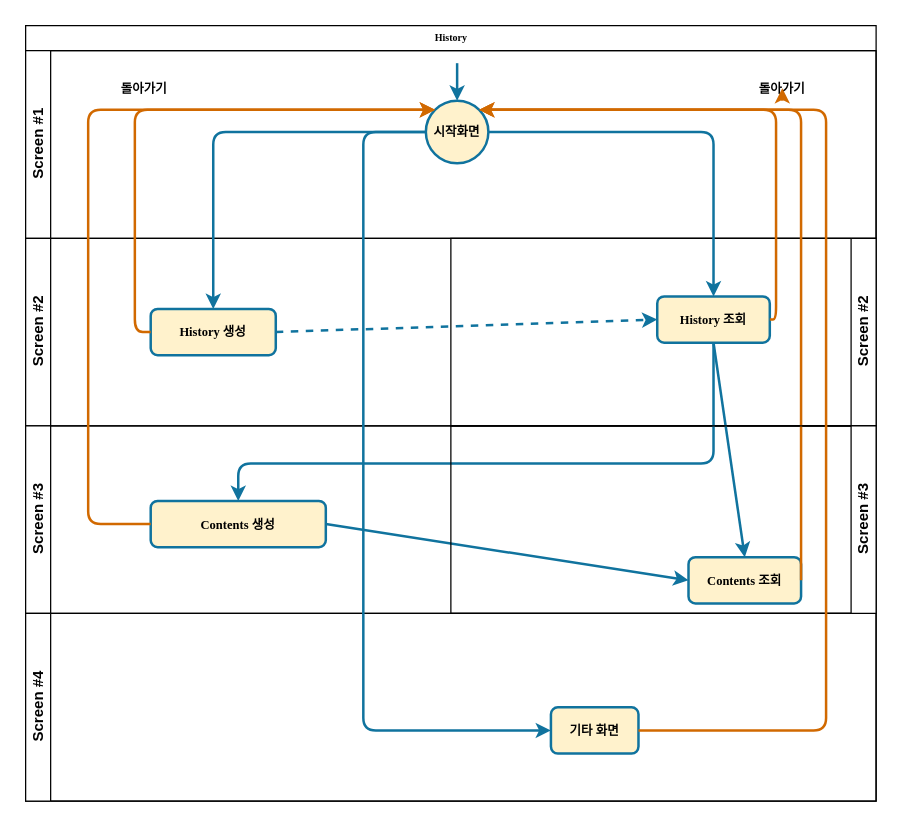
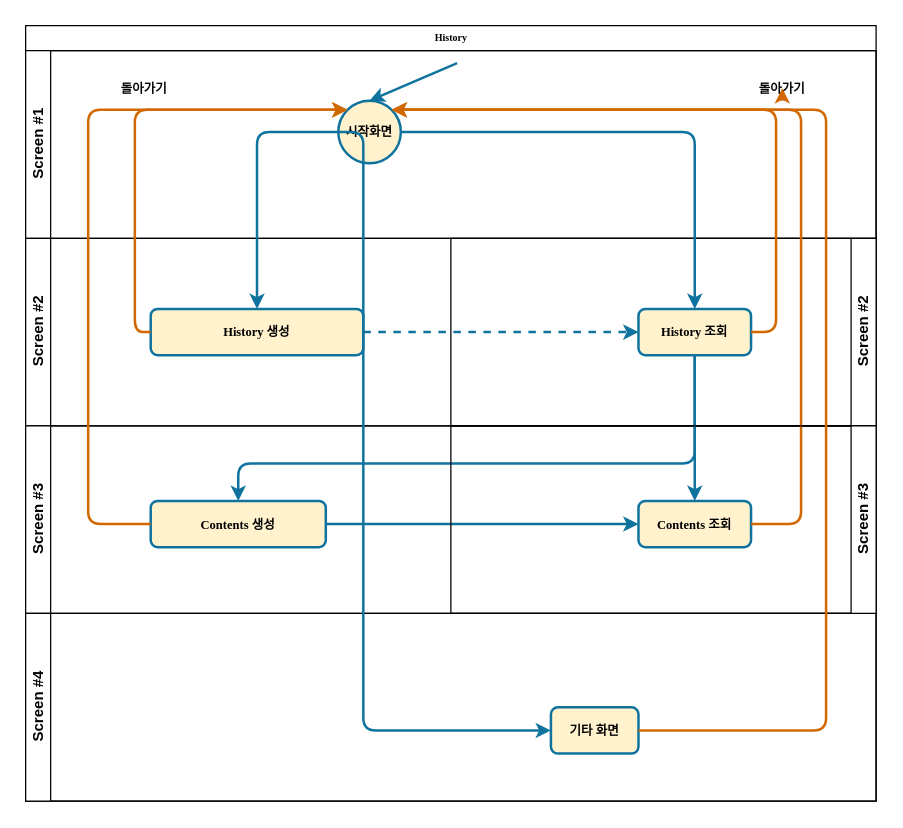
(457, 132) -> (369, 132)
(713, 319) -> (694, 332)
(213, 332) -> (257, 332)
(744, 580) -> (694, 524)
